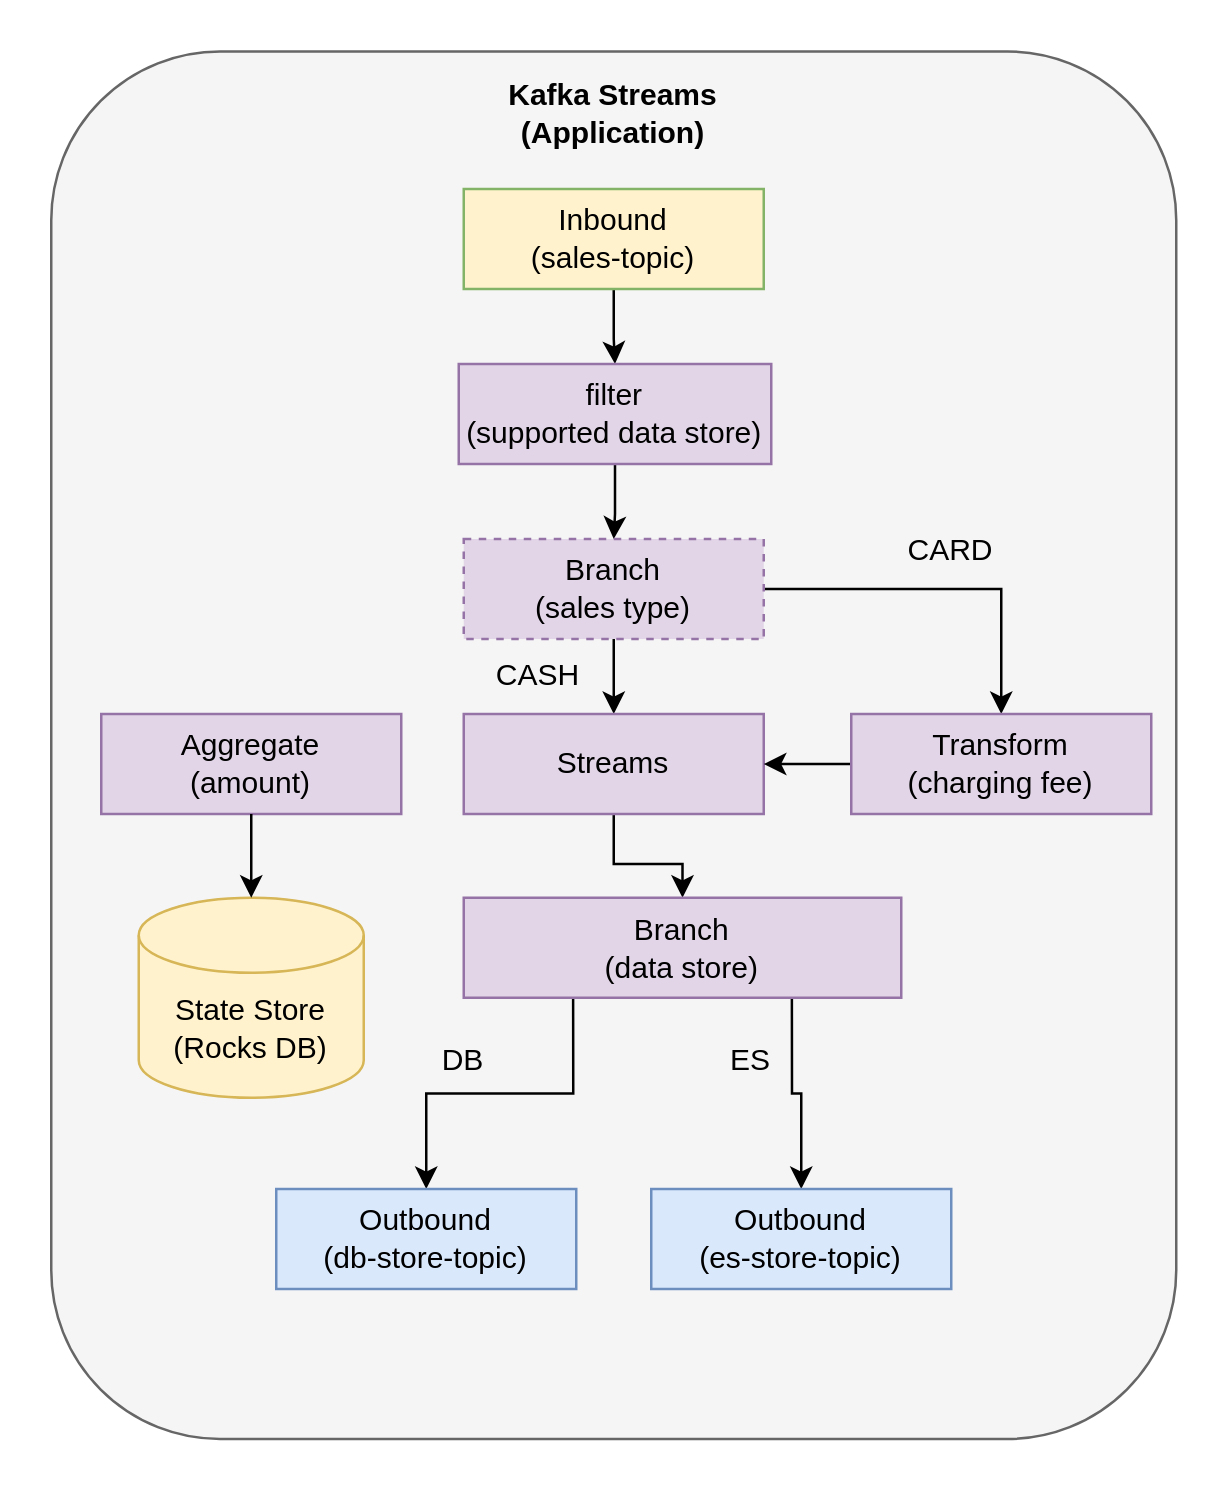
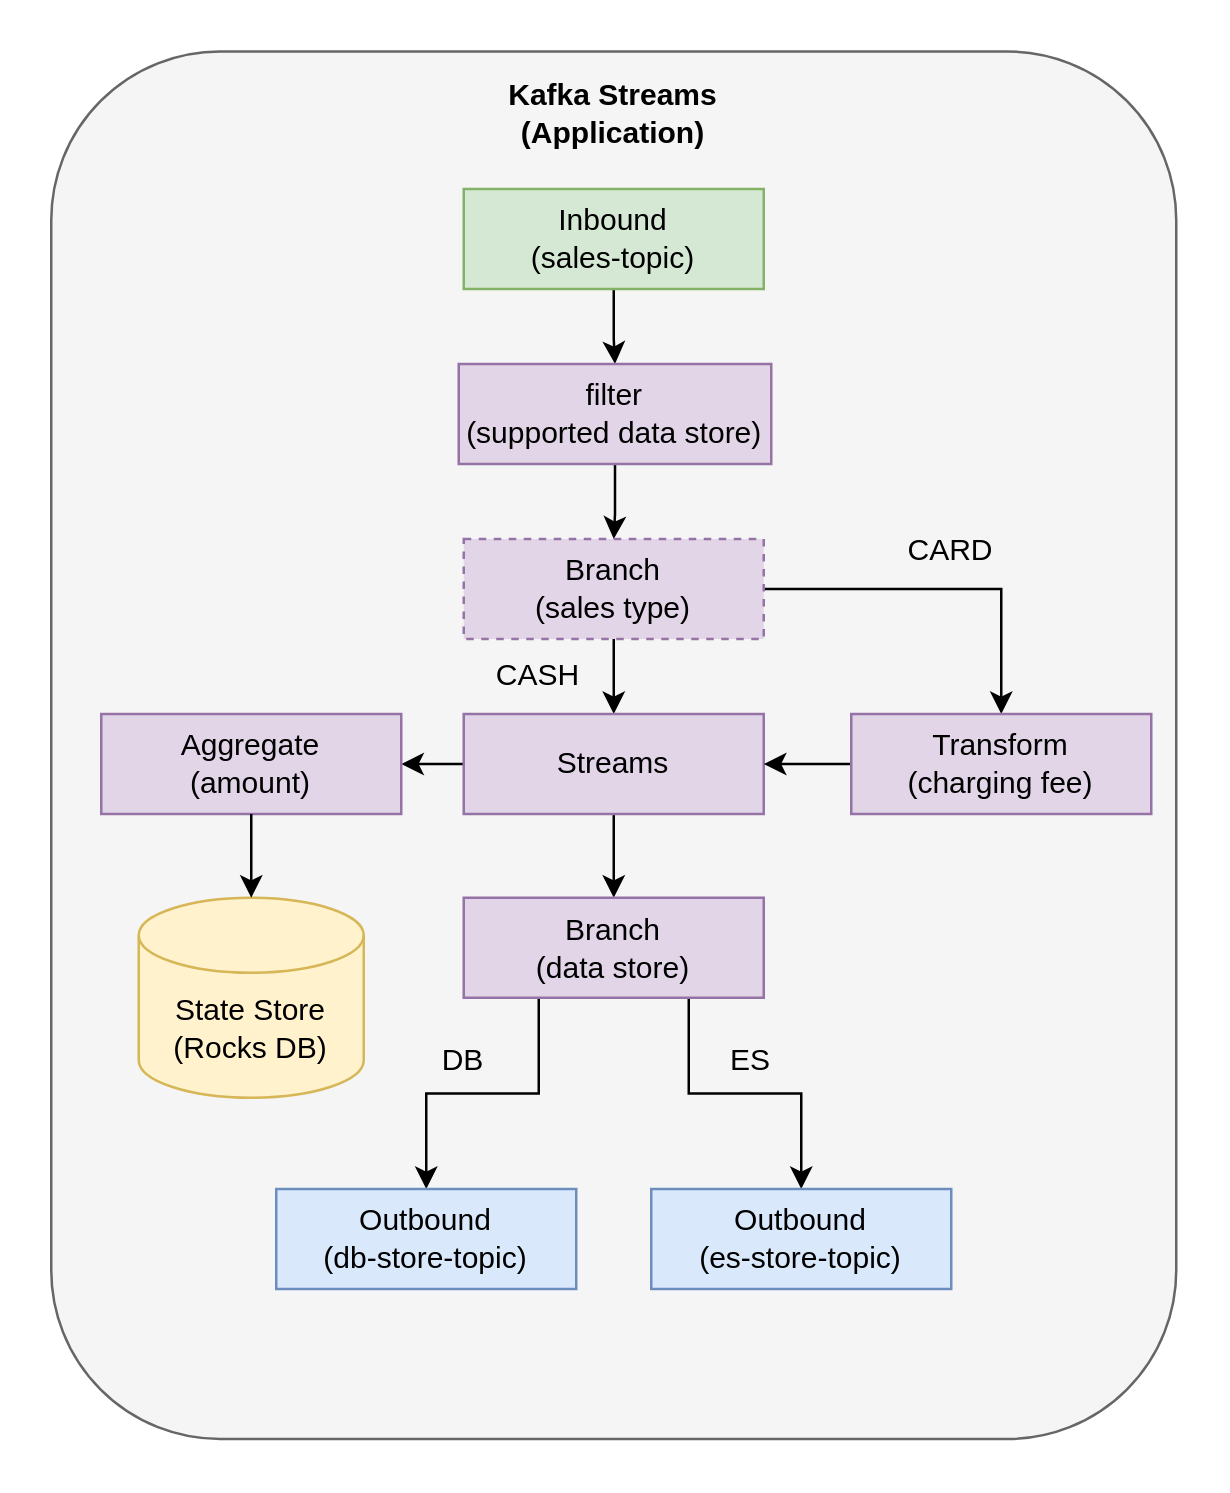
(614, 239) -> (614, 239)
none -> (425, 764)
(683, 948) -> (614, 948)
